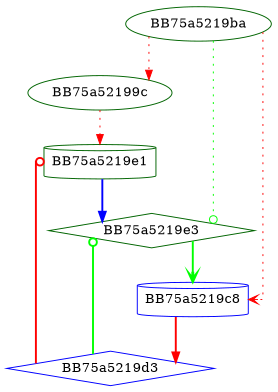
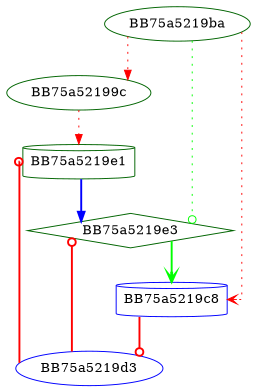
(93, 300) -> (72, 299)
(176, 335) -> (139, 333)
(110, 368) -> (89, 368)
